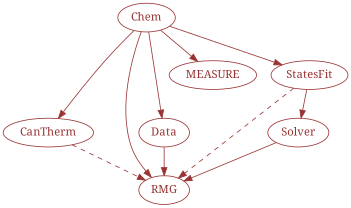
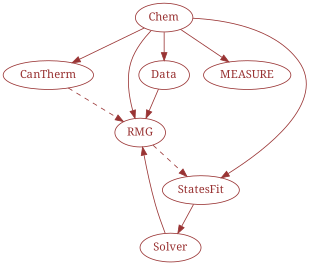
(239, 131) -> (167, 158)
